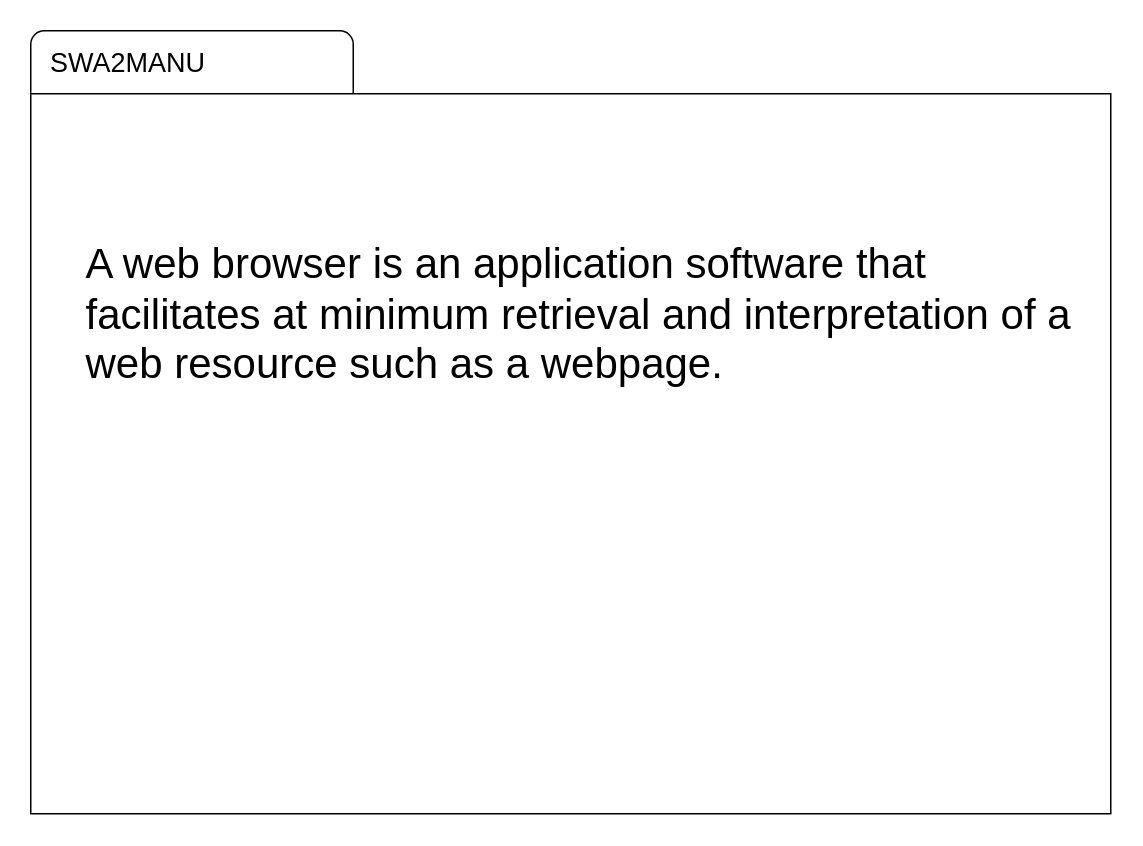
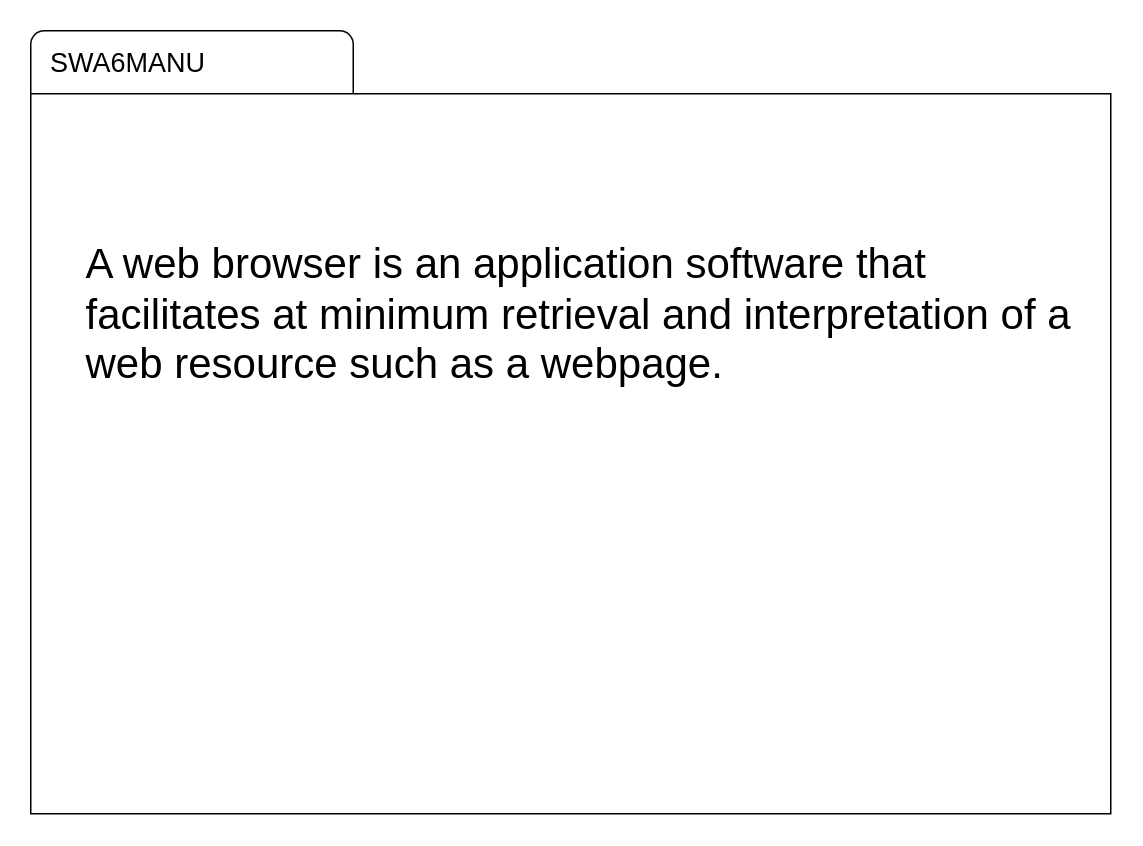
(128, 64) -> (128, 64)
